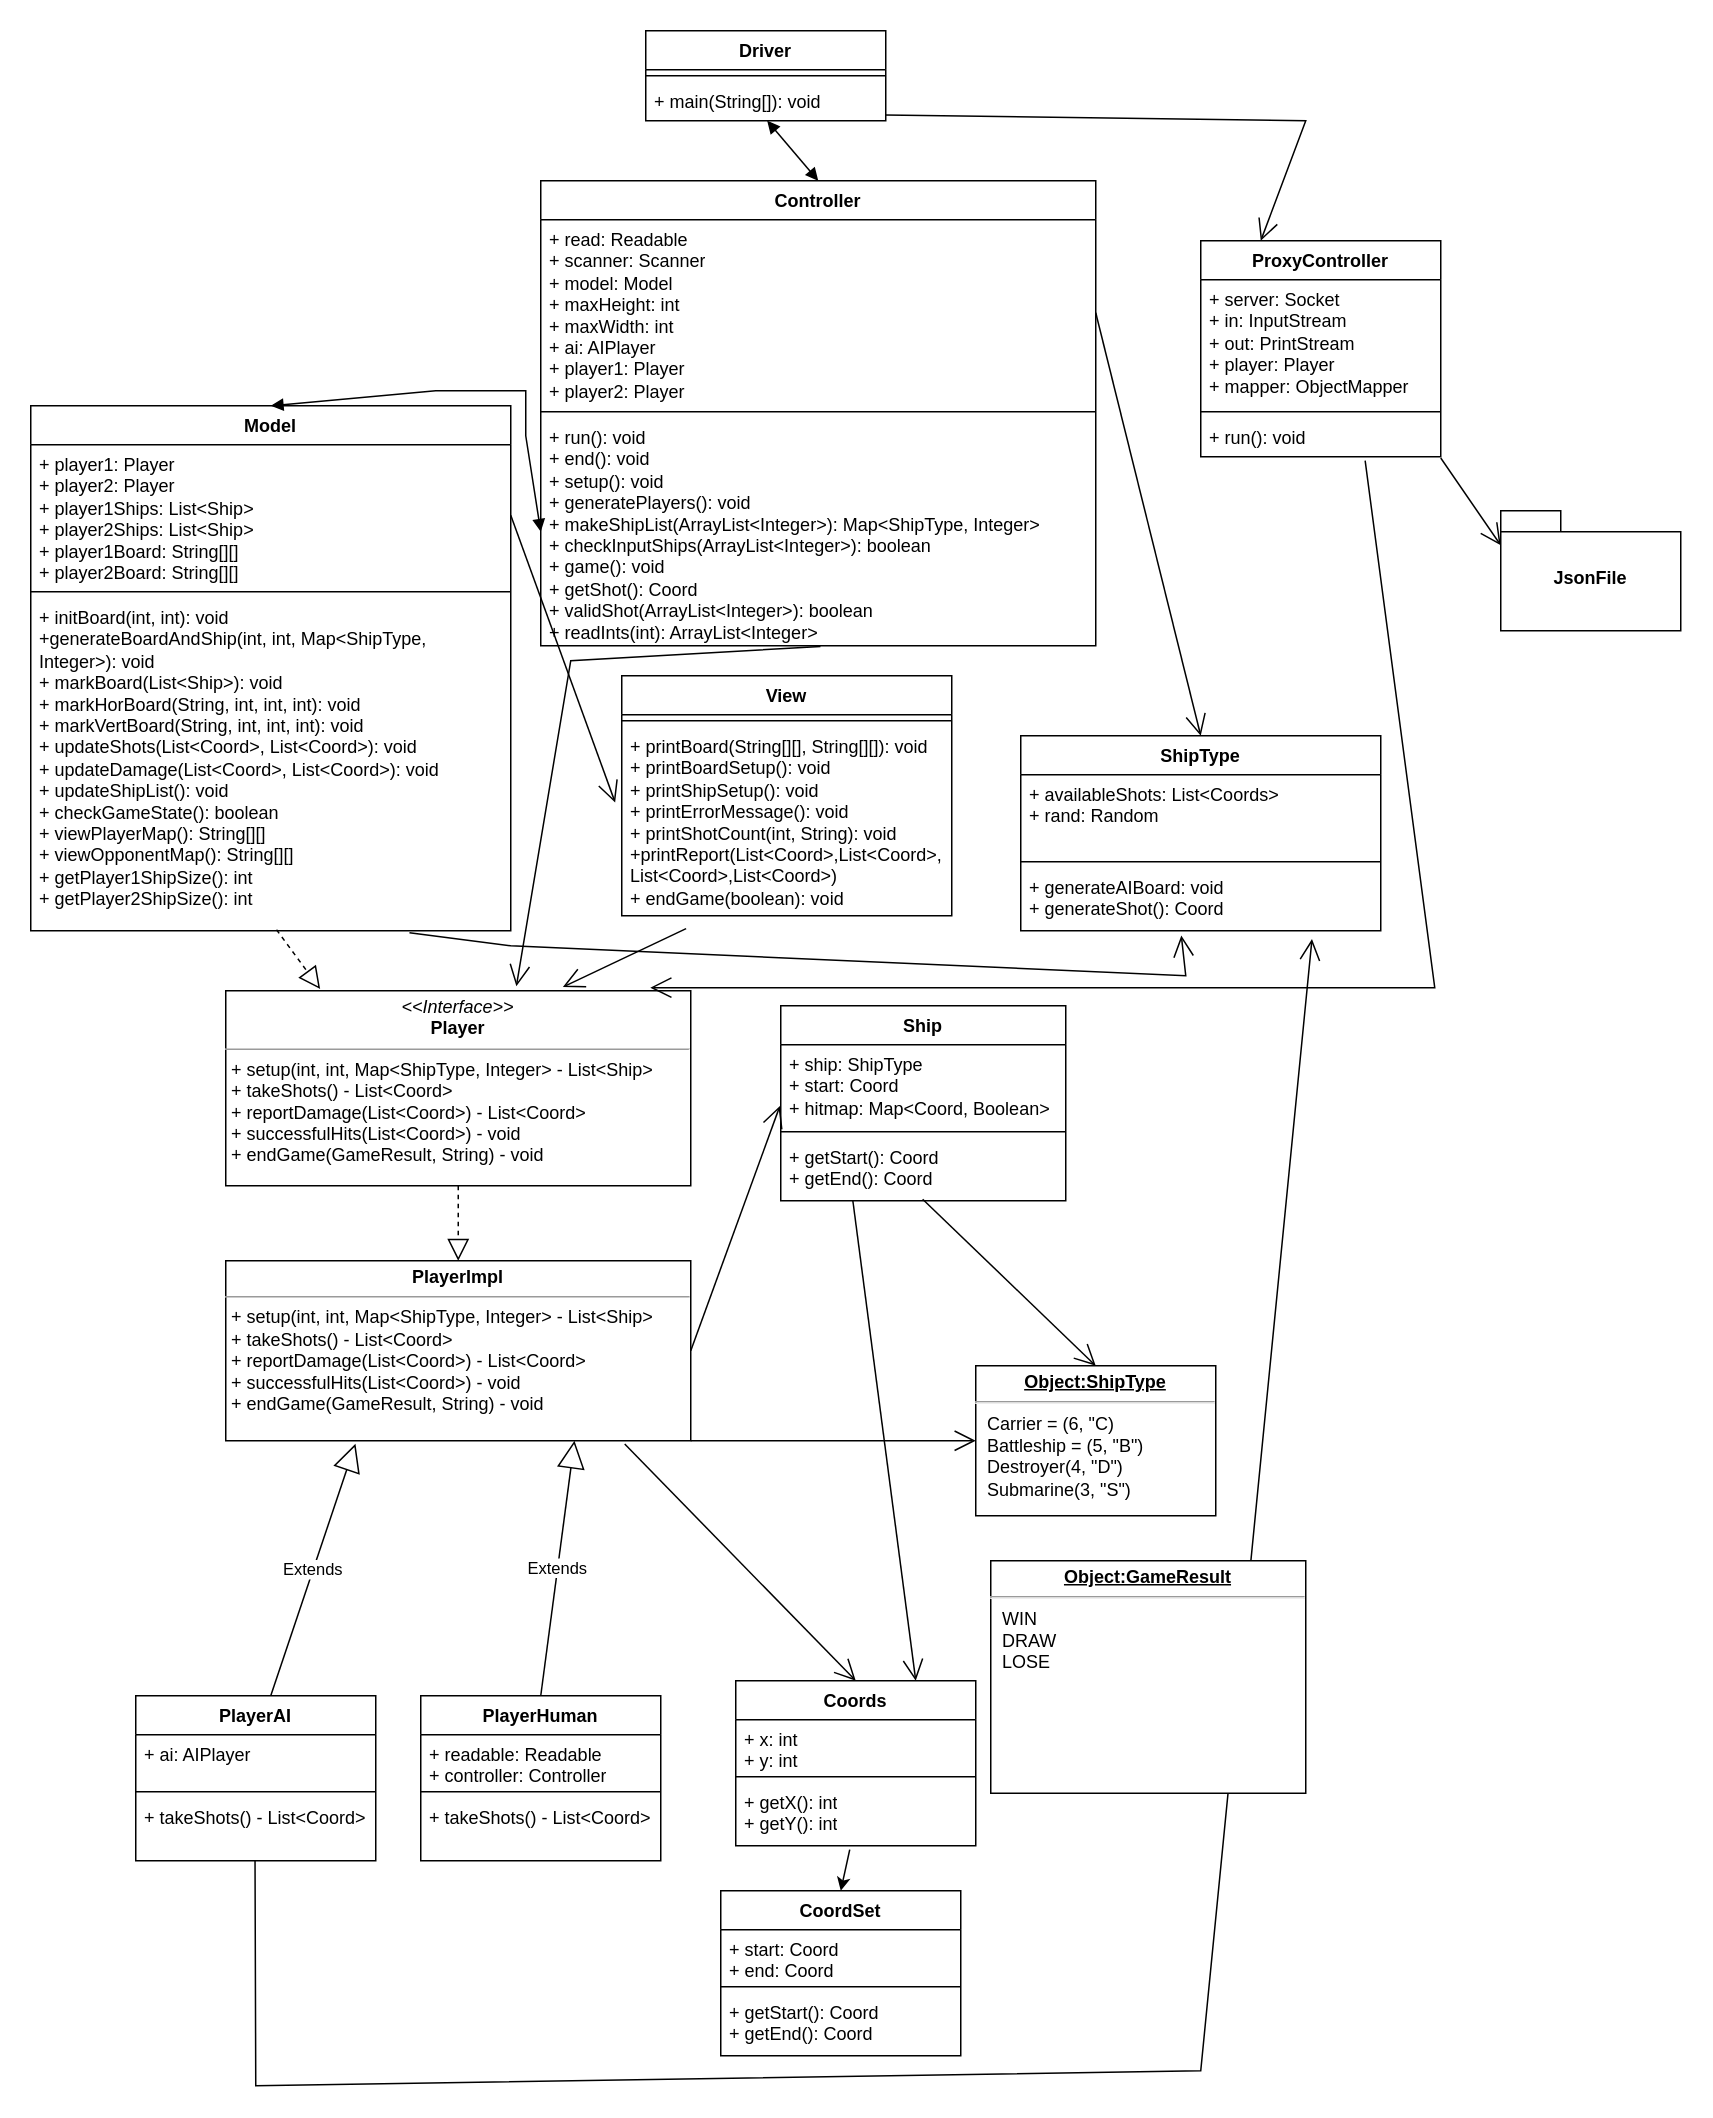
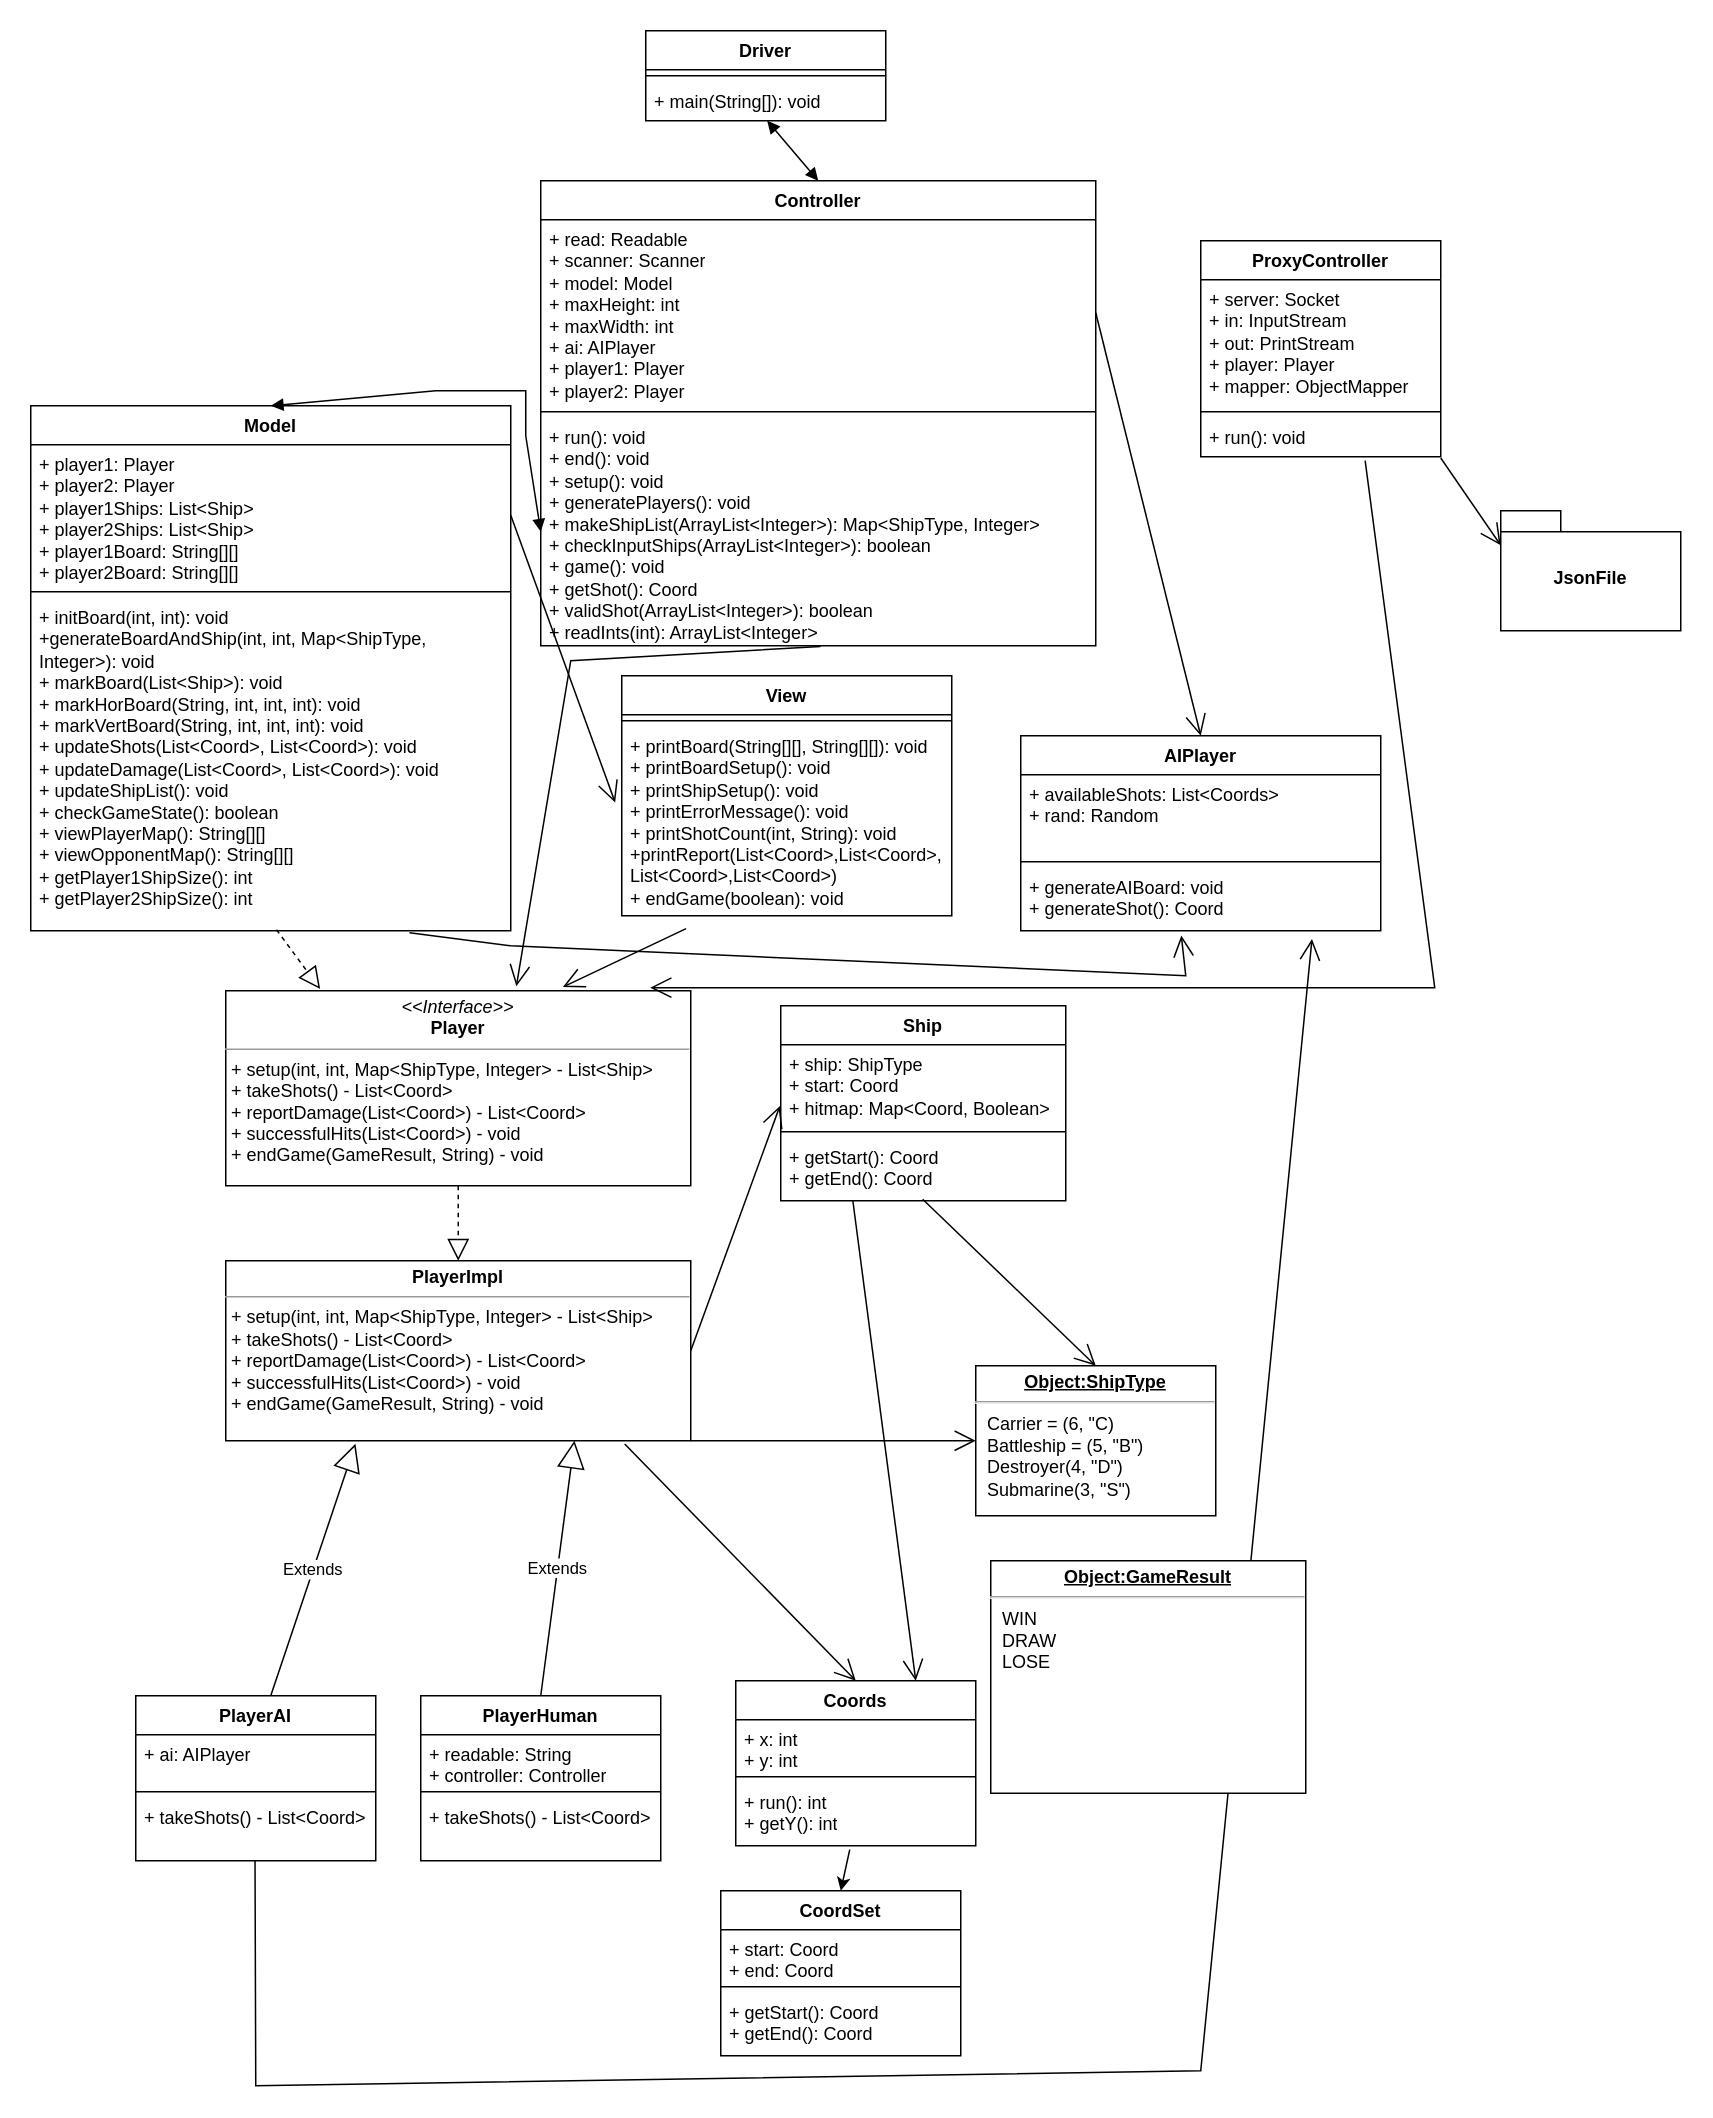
(1158, 119) -> none
(1201, 757) -> (1201, 757)
(534, 1767) -> (534, 1767)
(801, 1815) -> (801, 1815)
